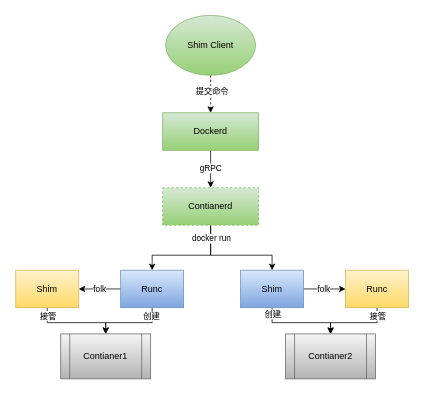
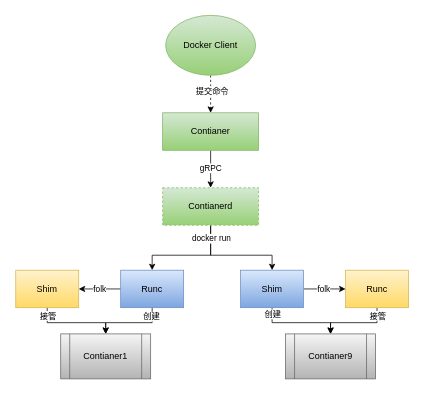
(210, 45) -> (210, 45)
(210, 132) -> (210, 132)
(330, 357) -> (330, 357)
